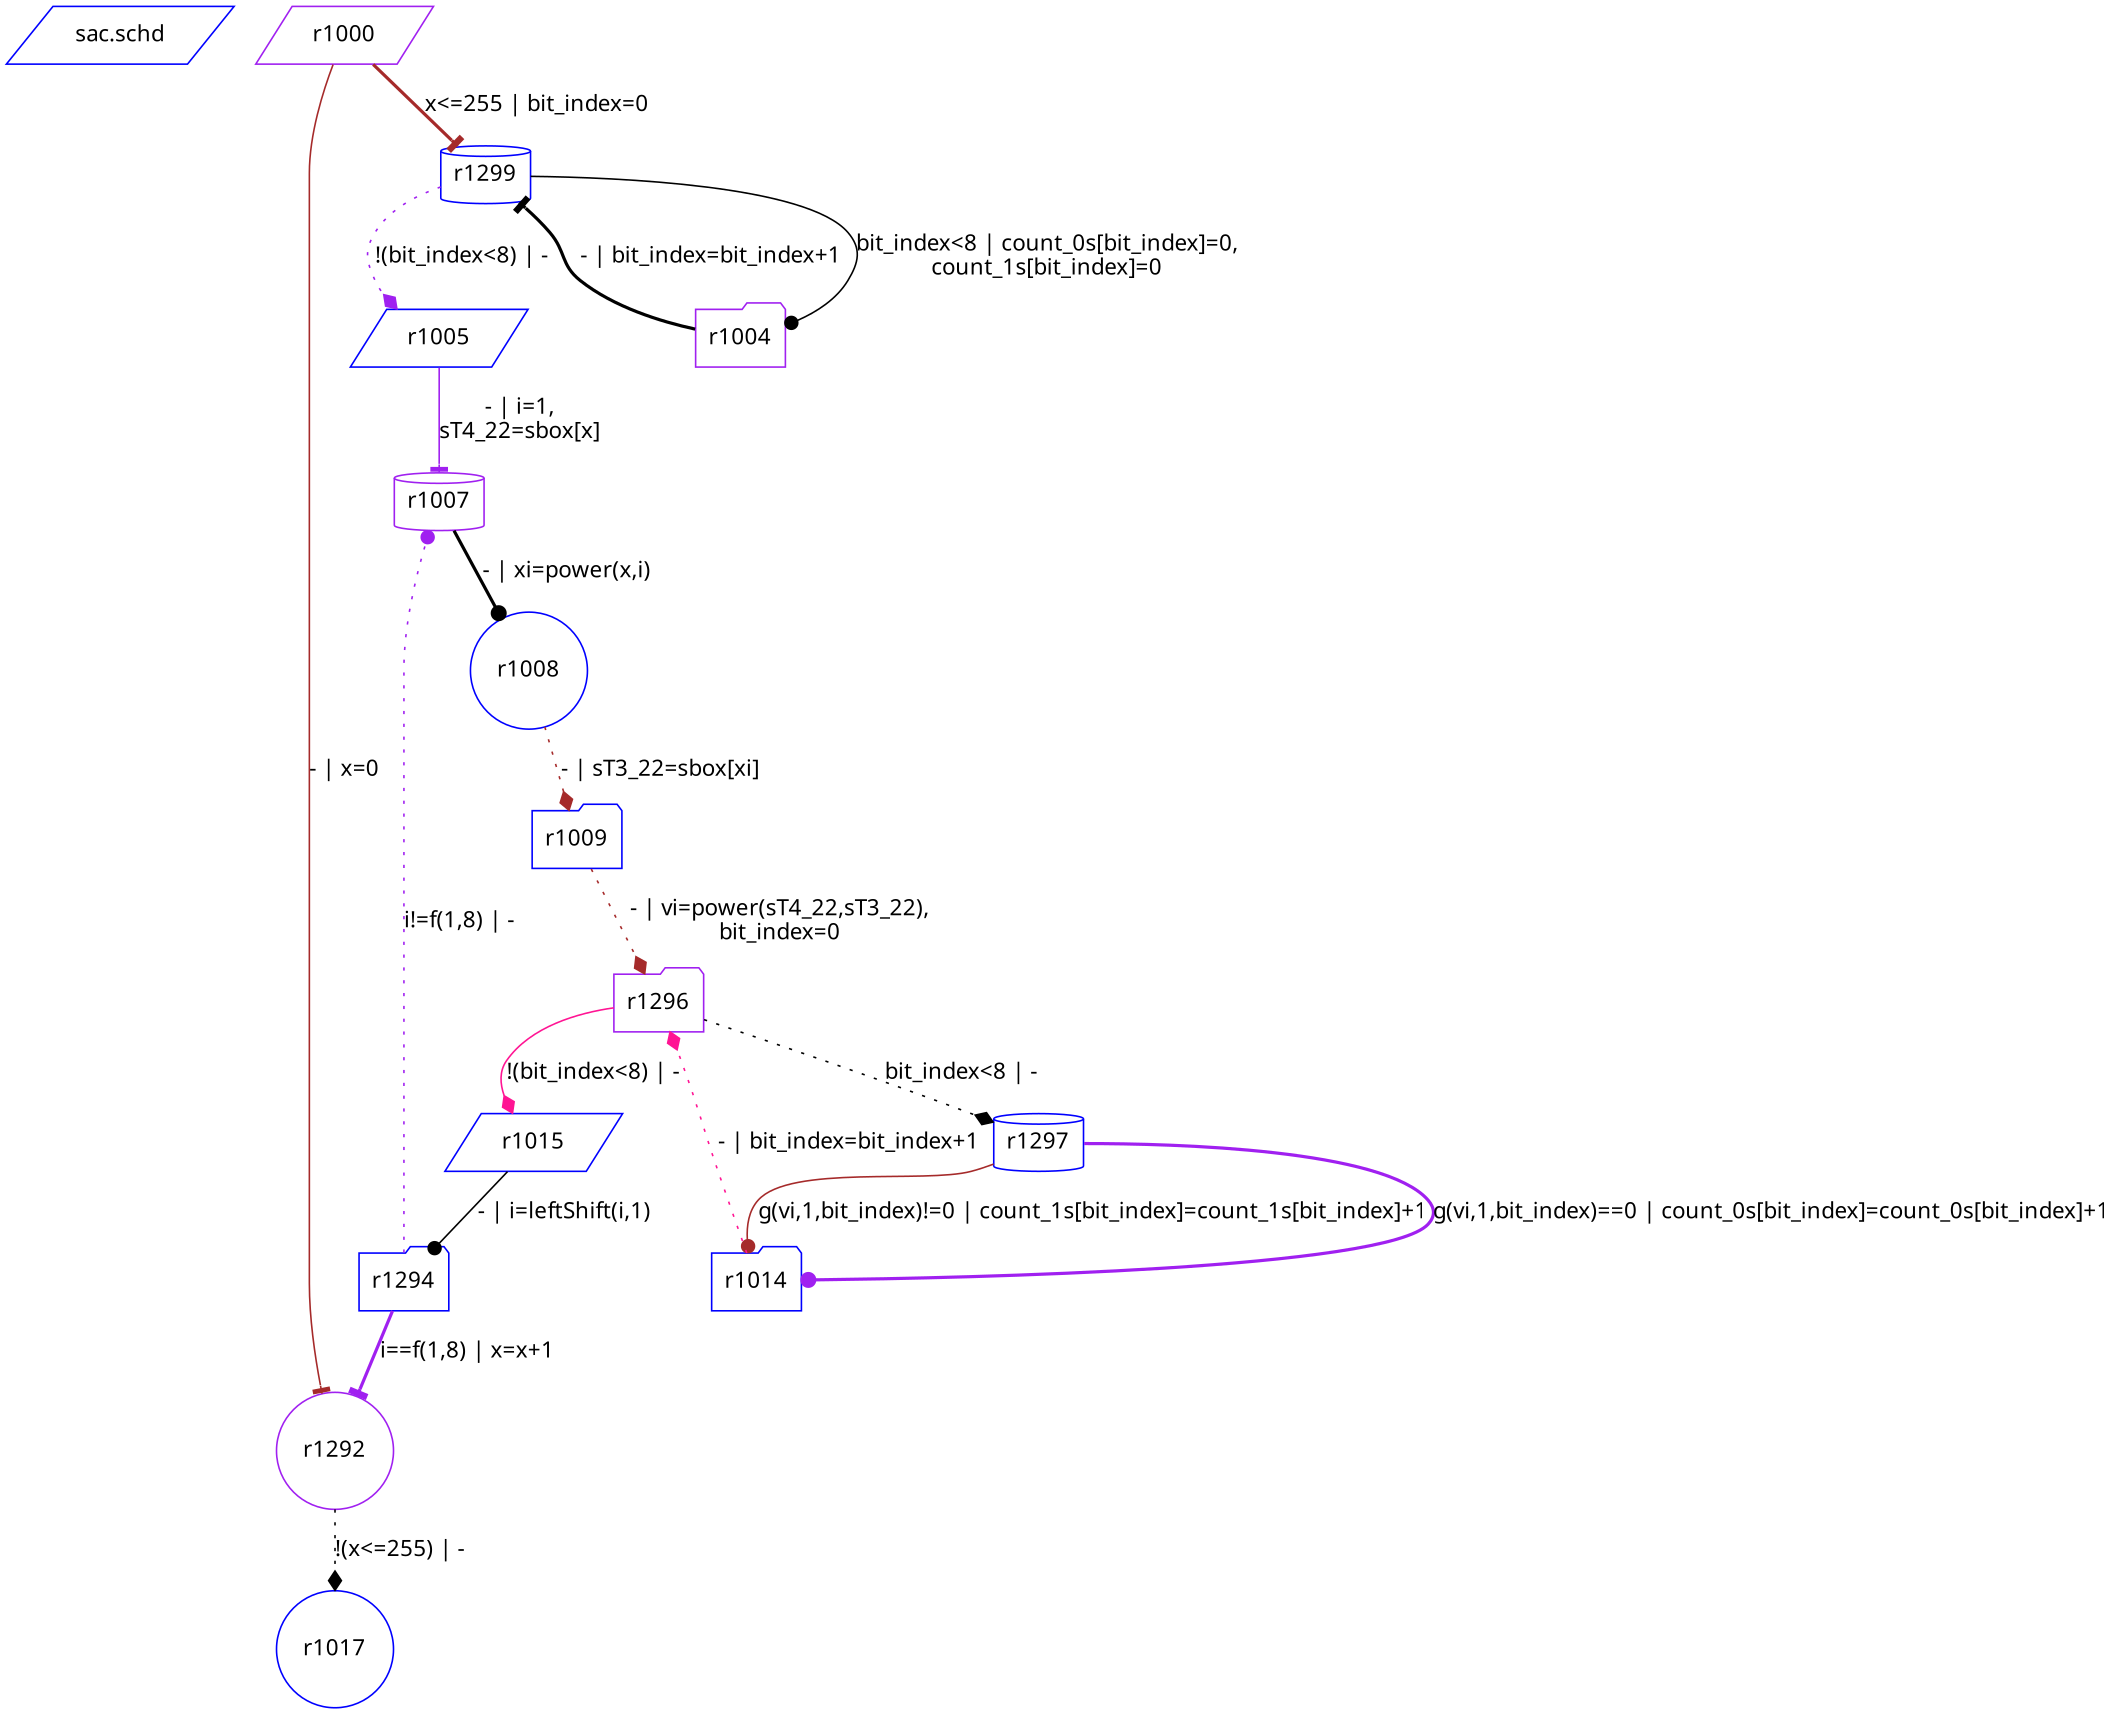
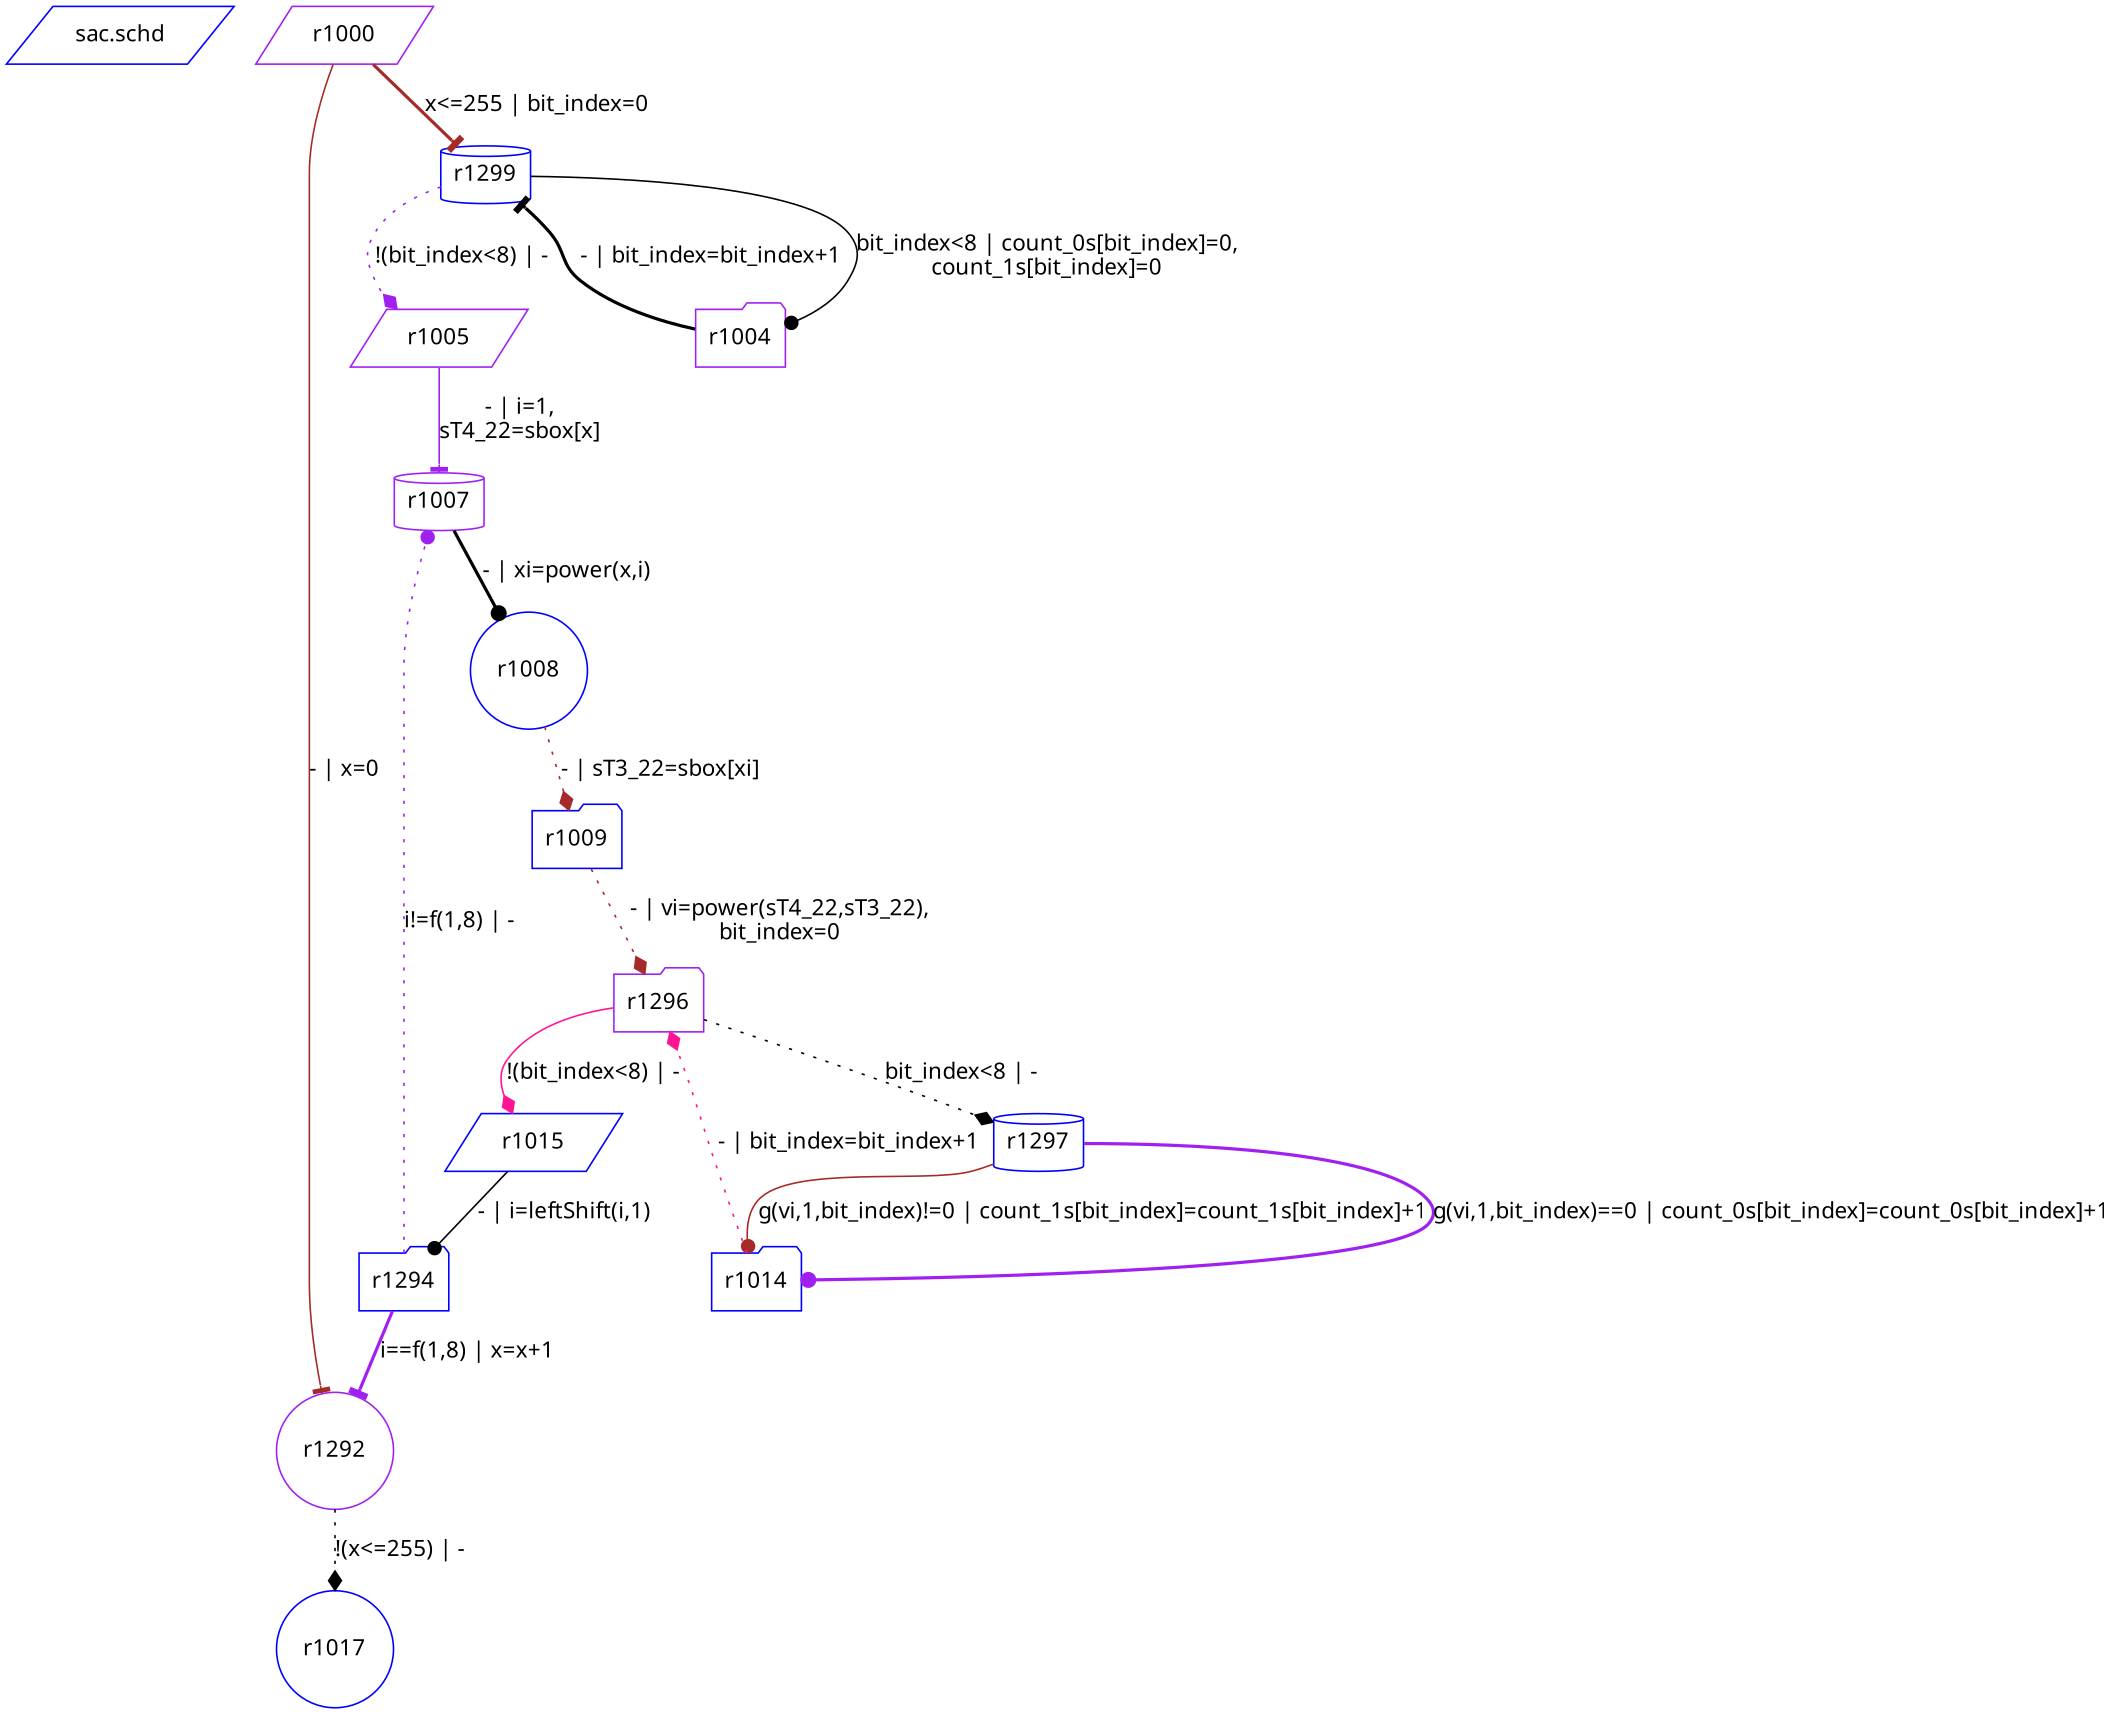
(439, 338) -> (439, 338)
